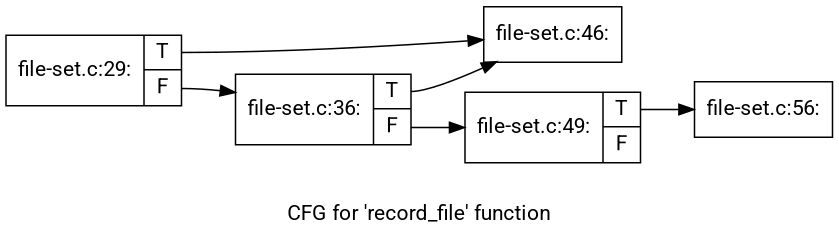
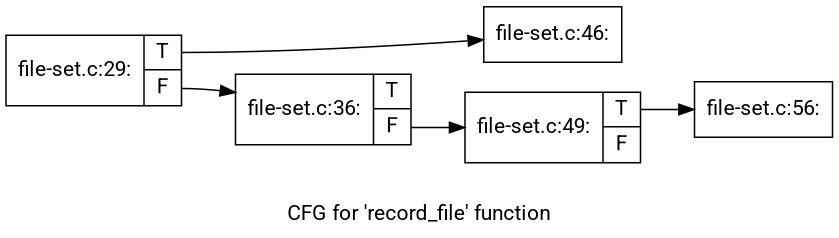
(448, 82) -> none
